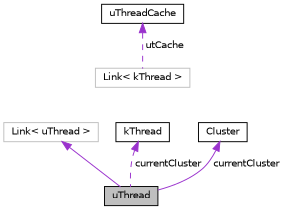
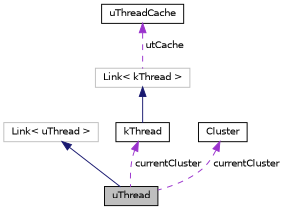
none -> (143, 110)
(95, 167) -> (95, 167)
(192, 177) -> (192, 177)
